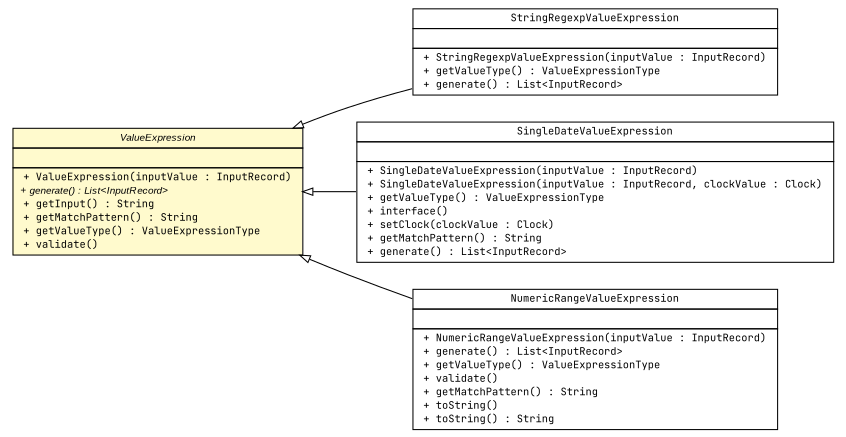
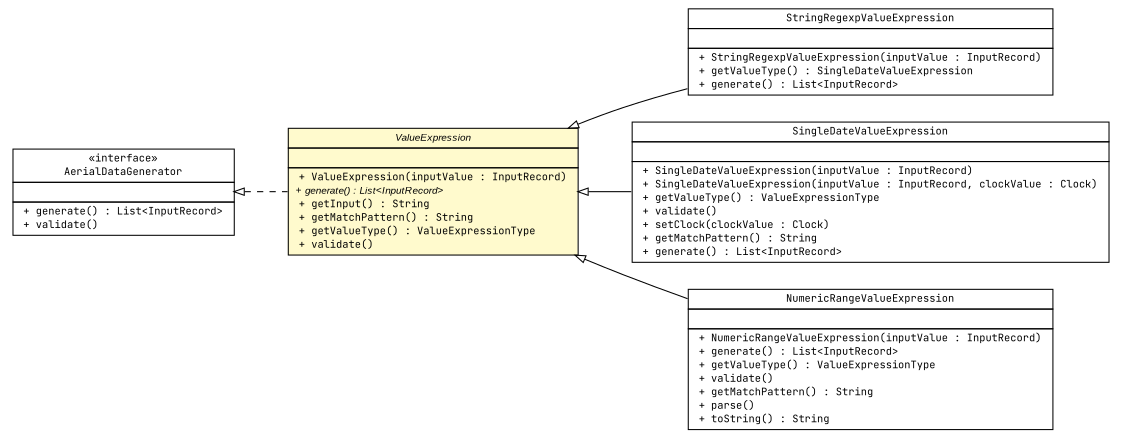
(542, 71) -> (836, 71)
none -> (123, 192)
(408, 211) -> (680, 211)
(461, 406) -> (727, 406)
